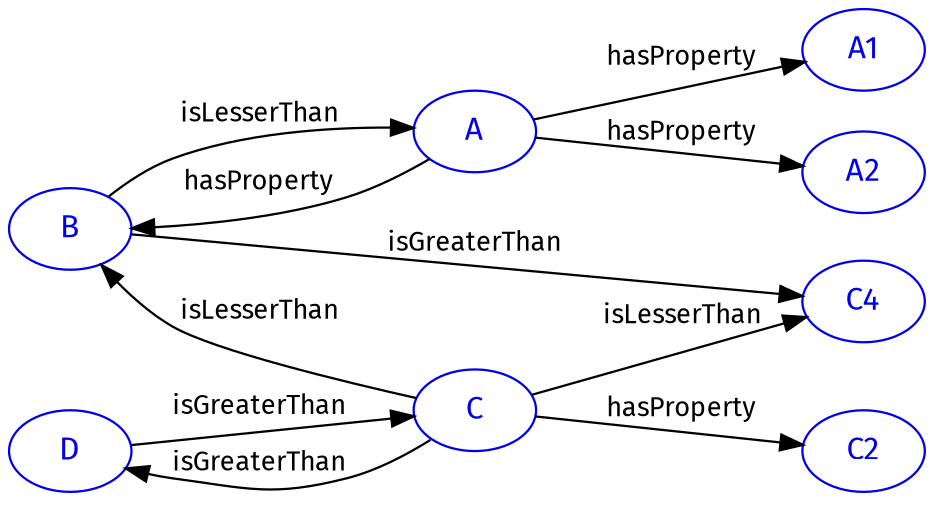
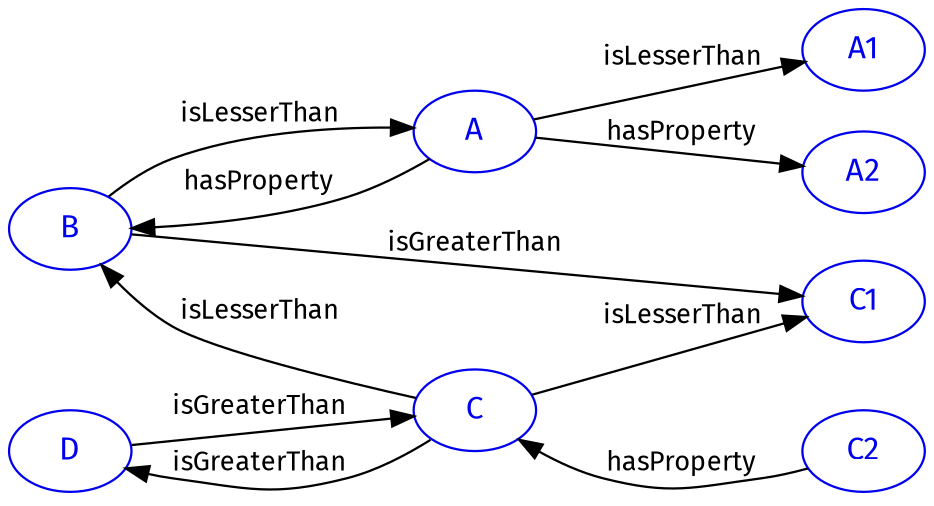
(682, 58) -> (682, 58)
(864, 301) -> (864, 301)
(658, 429) -> (671, 488)
